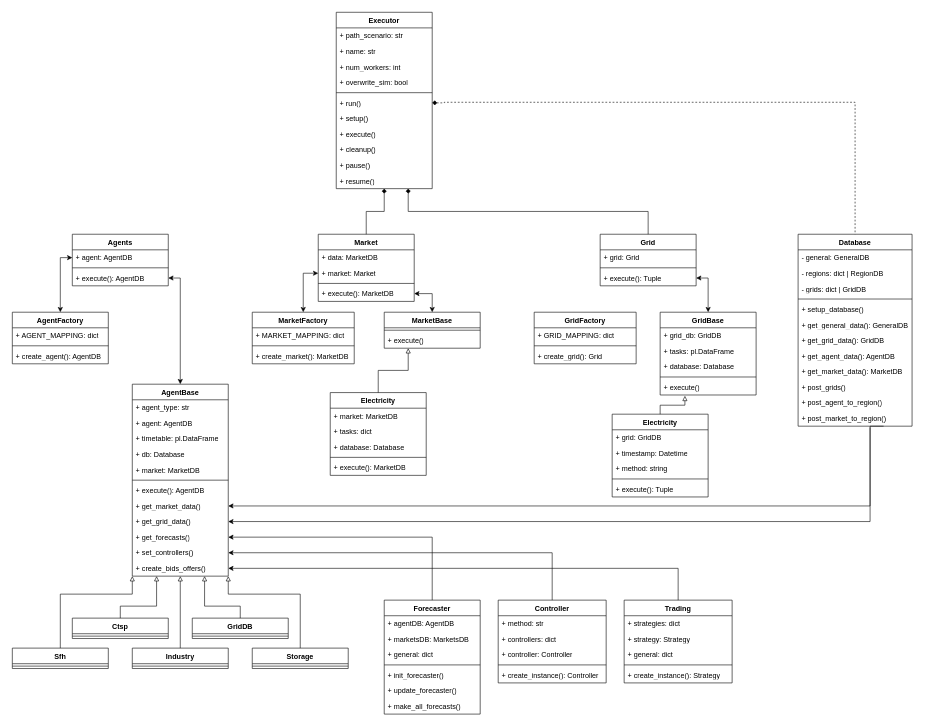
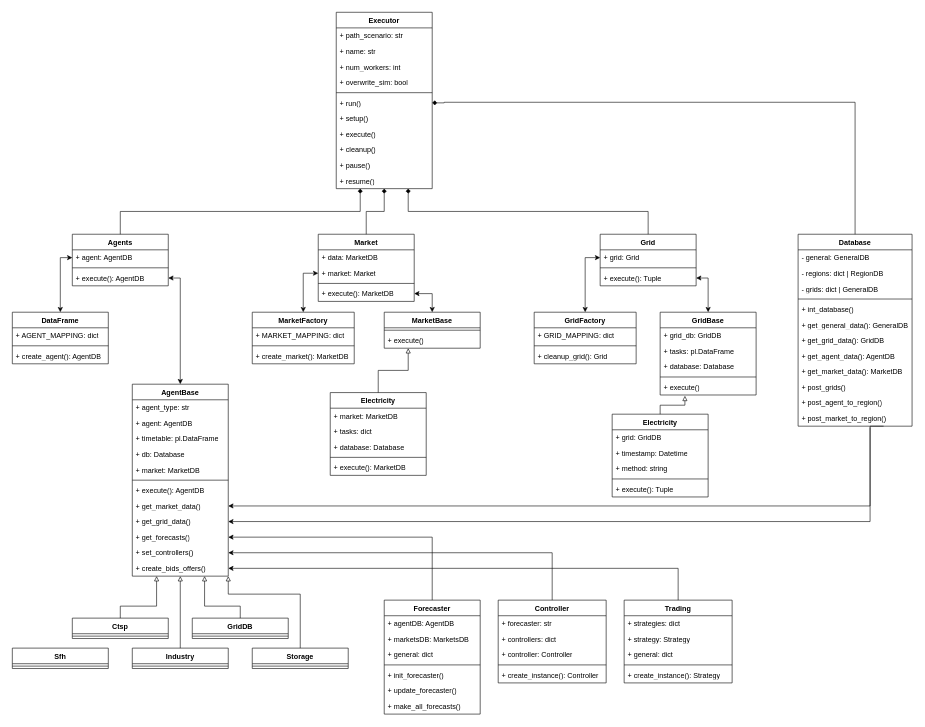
(711, 102) -> (711, 102)
none -> (240, 212)
none -> (590, 258)
(838, 290) -> (844, 290)
(837, 310) -> (832, 310)
(60, 321) -> (60, 321)
(576, 357) -> (577, 357)
(75, 594) -> none
(525, 624) -> (533, 624)
